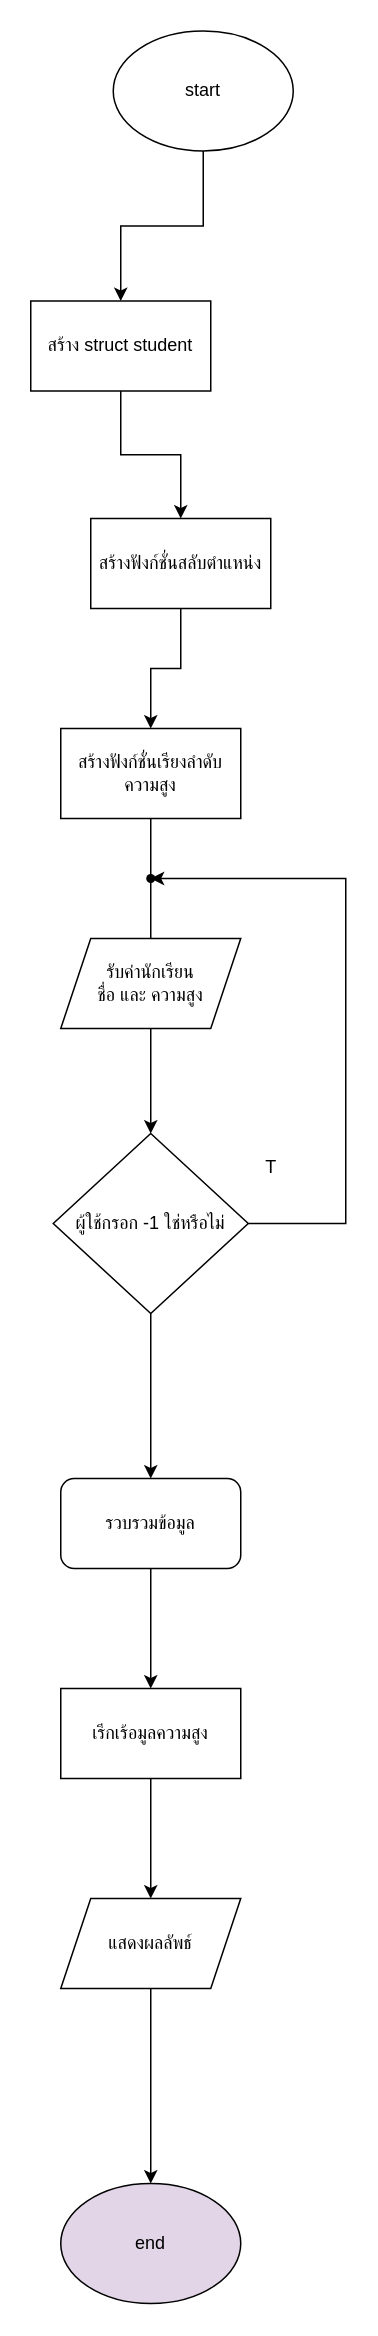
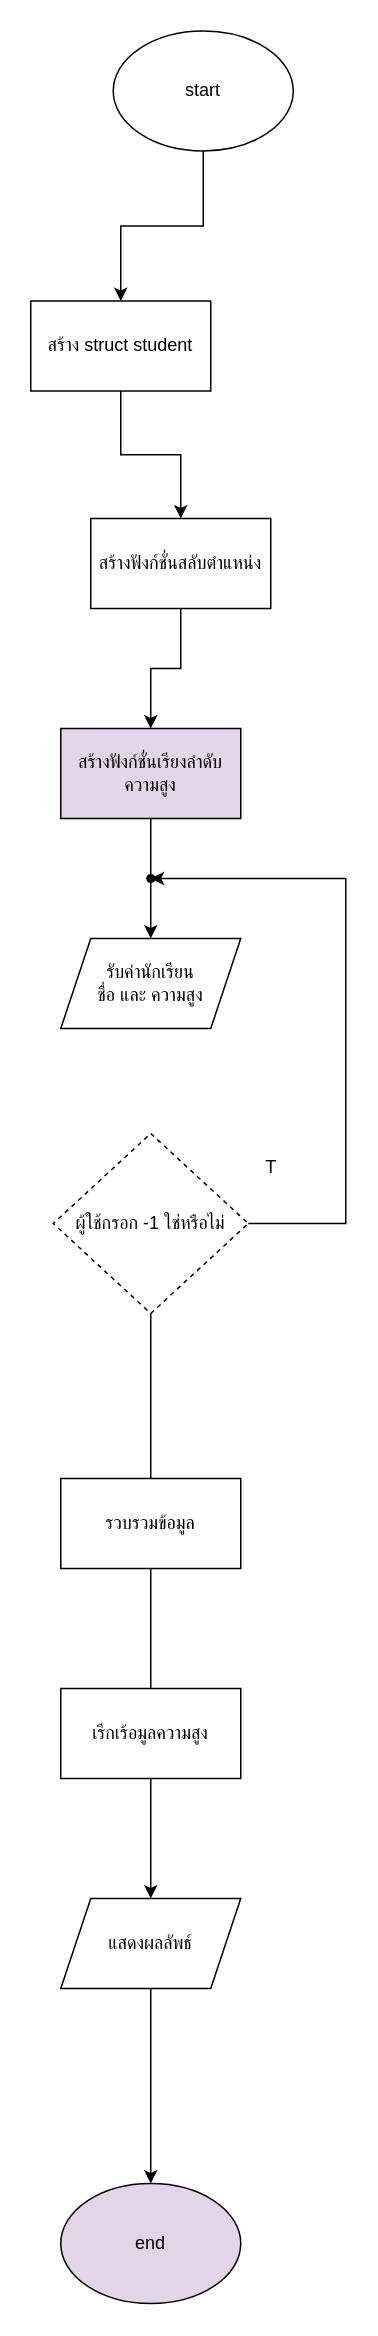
(151, 773) -> (151, 773)
(151, 931) -> (151, 927)
(151, 1075) -> none
(151, 1223) -> (151, 1223)
(151, 1467) -> (151, 1471)
(151, 1523) -> (151, 1523)
(151, 1677) -> (151, 1681)
